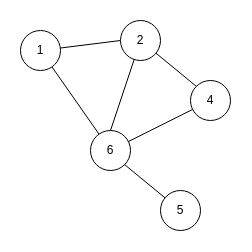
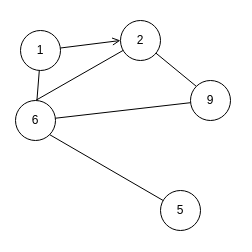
(115, 41) -> (114, 41)
(211, 101) -> (211, 101)
(111, 151) -> (36, 121)
